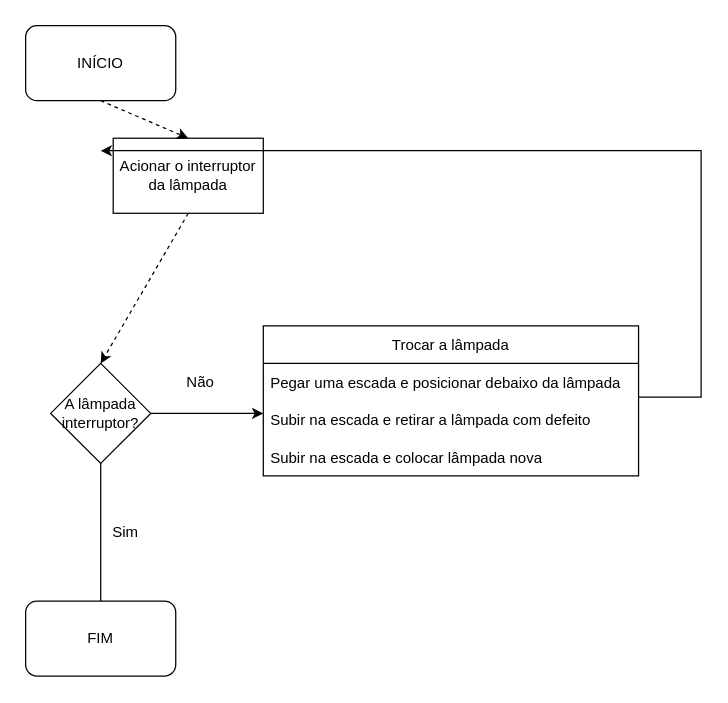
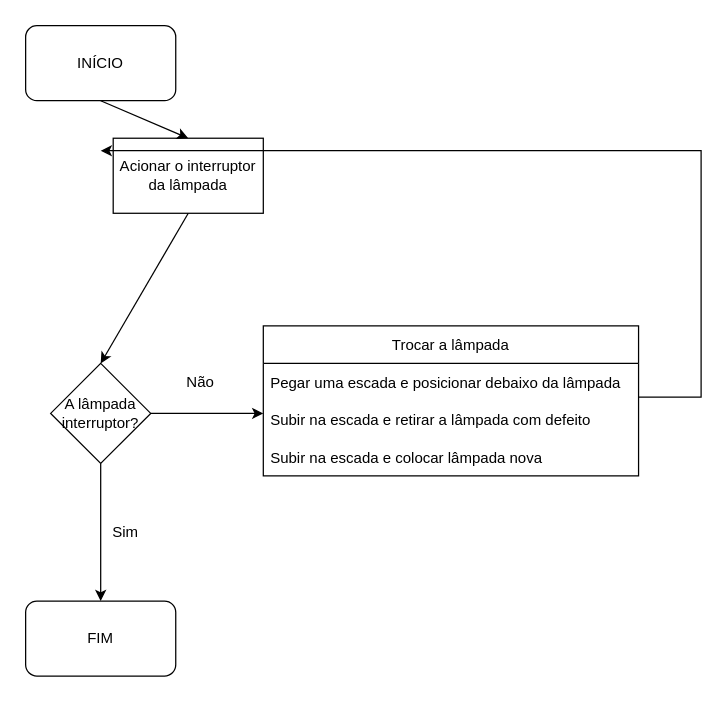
(139, 117) -> (139, 117)
(146, 285) -> (146, 285)
(101, 594) -> (101, 591)
